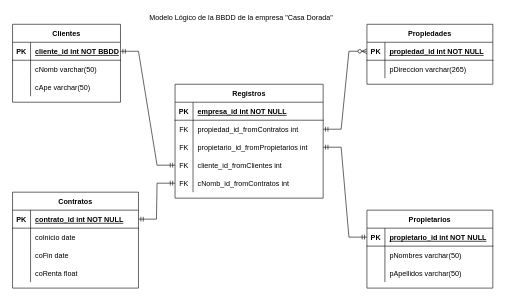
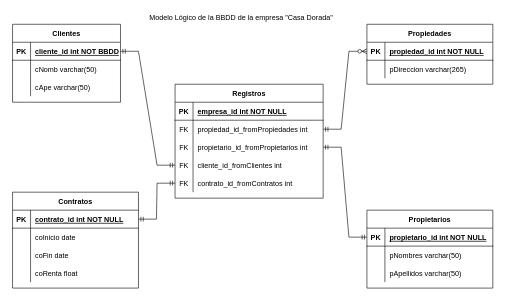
(254, 130) -> (257, 130)
(247, 184) -> (253, 184)
